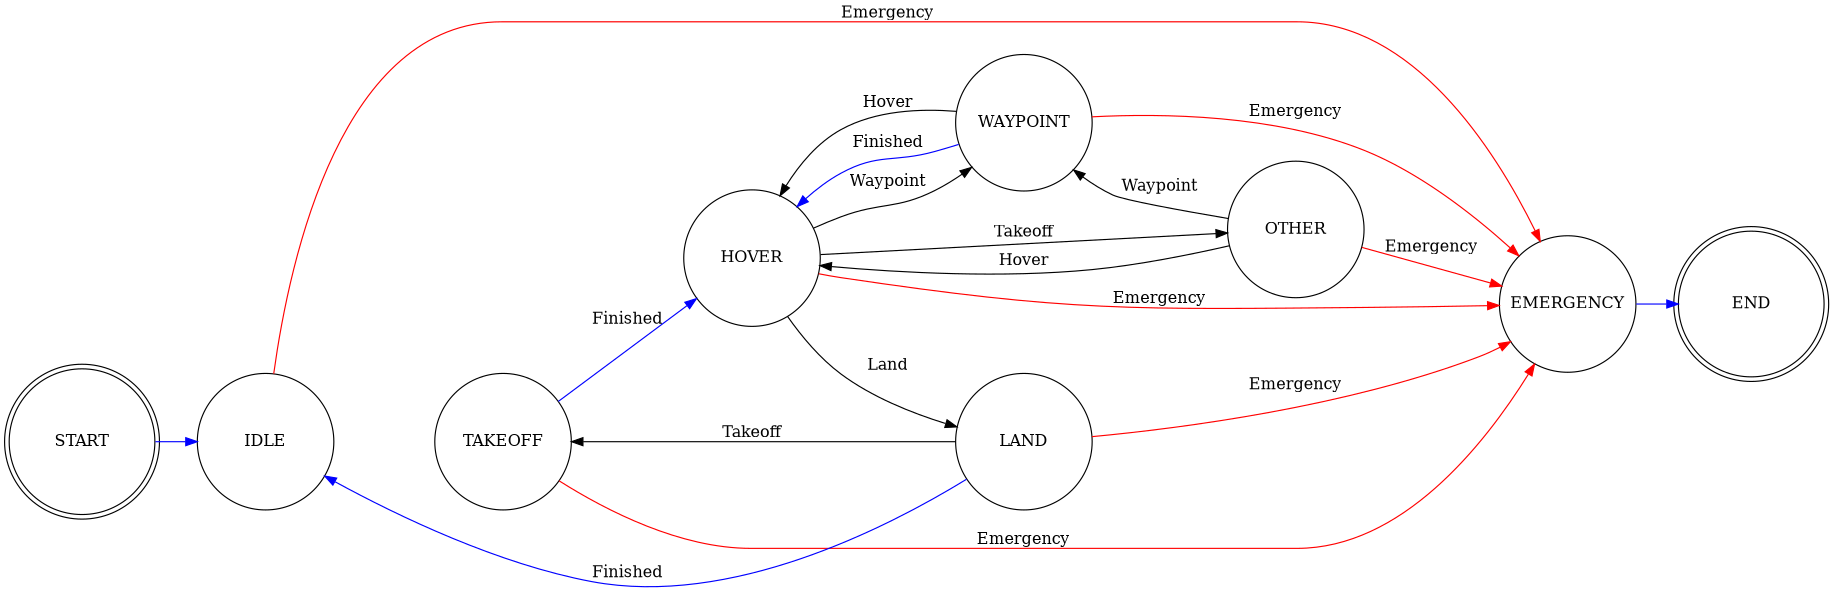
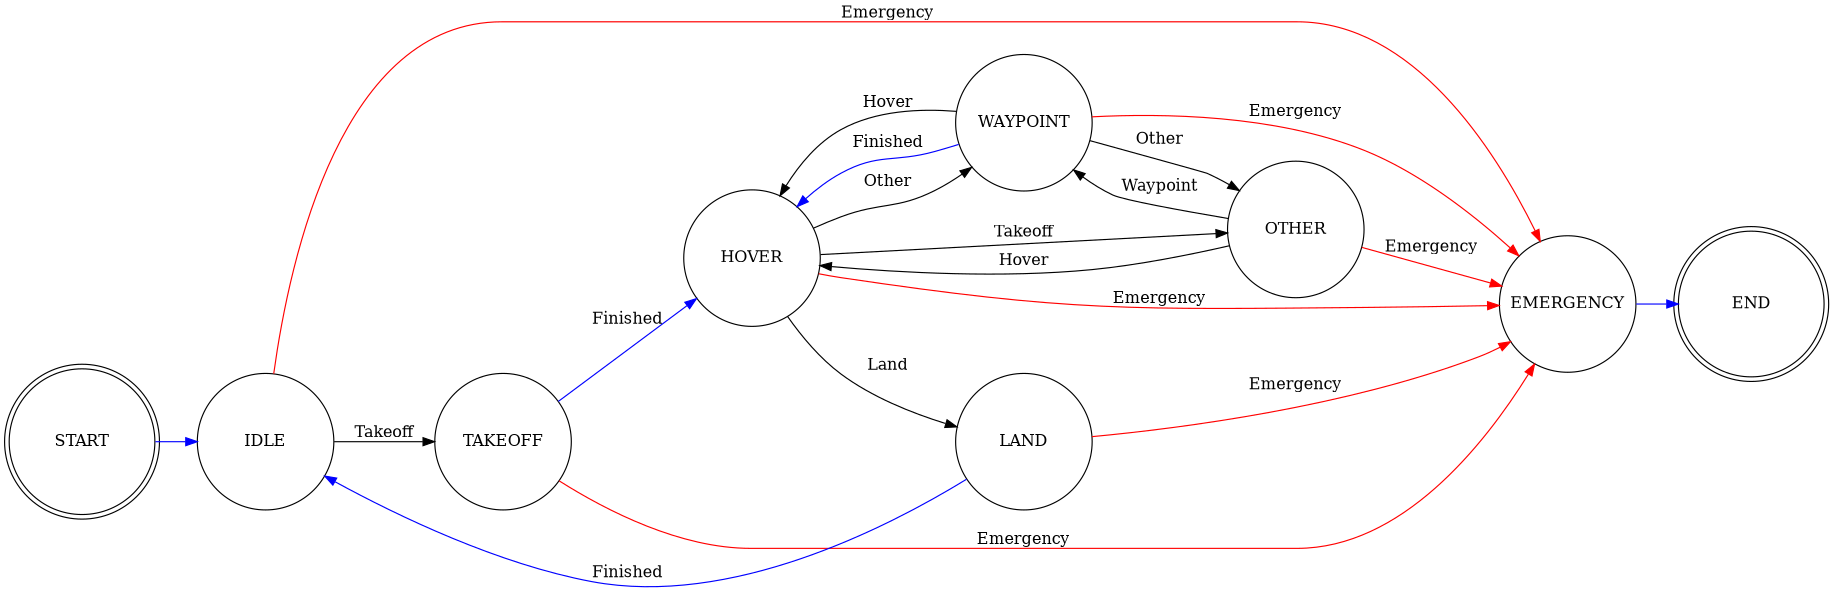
none -> (1161, 160)
(888, 182) -> (888, 182)
(769, 442) -> (378, 442)
